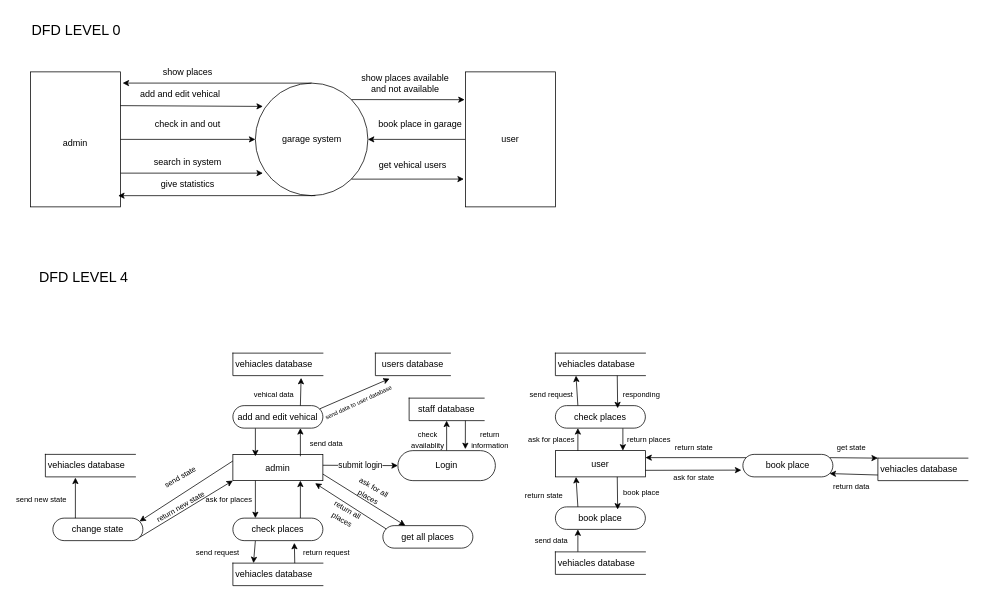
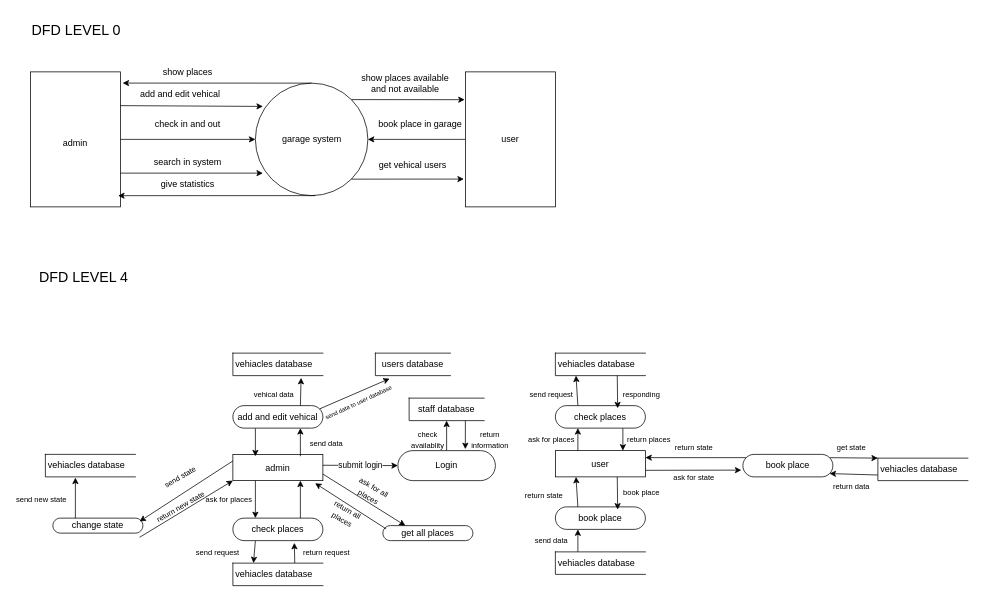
(98, 529) -> (98, 525)
(428, 537) -> (428, 533)
